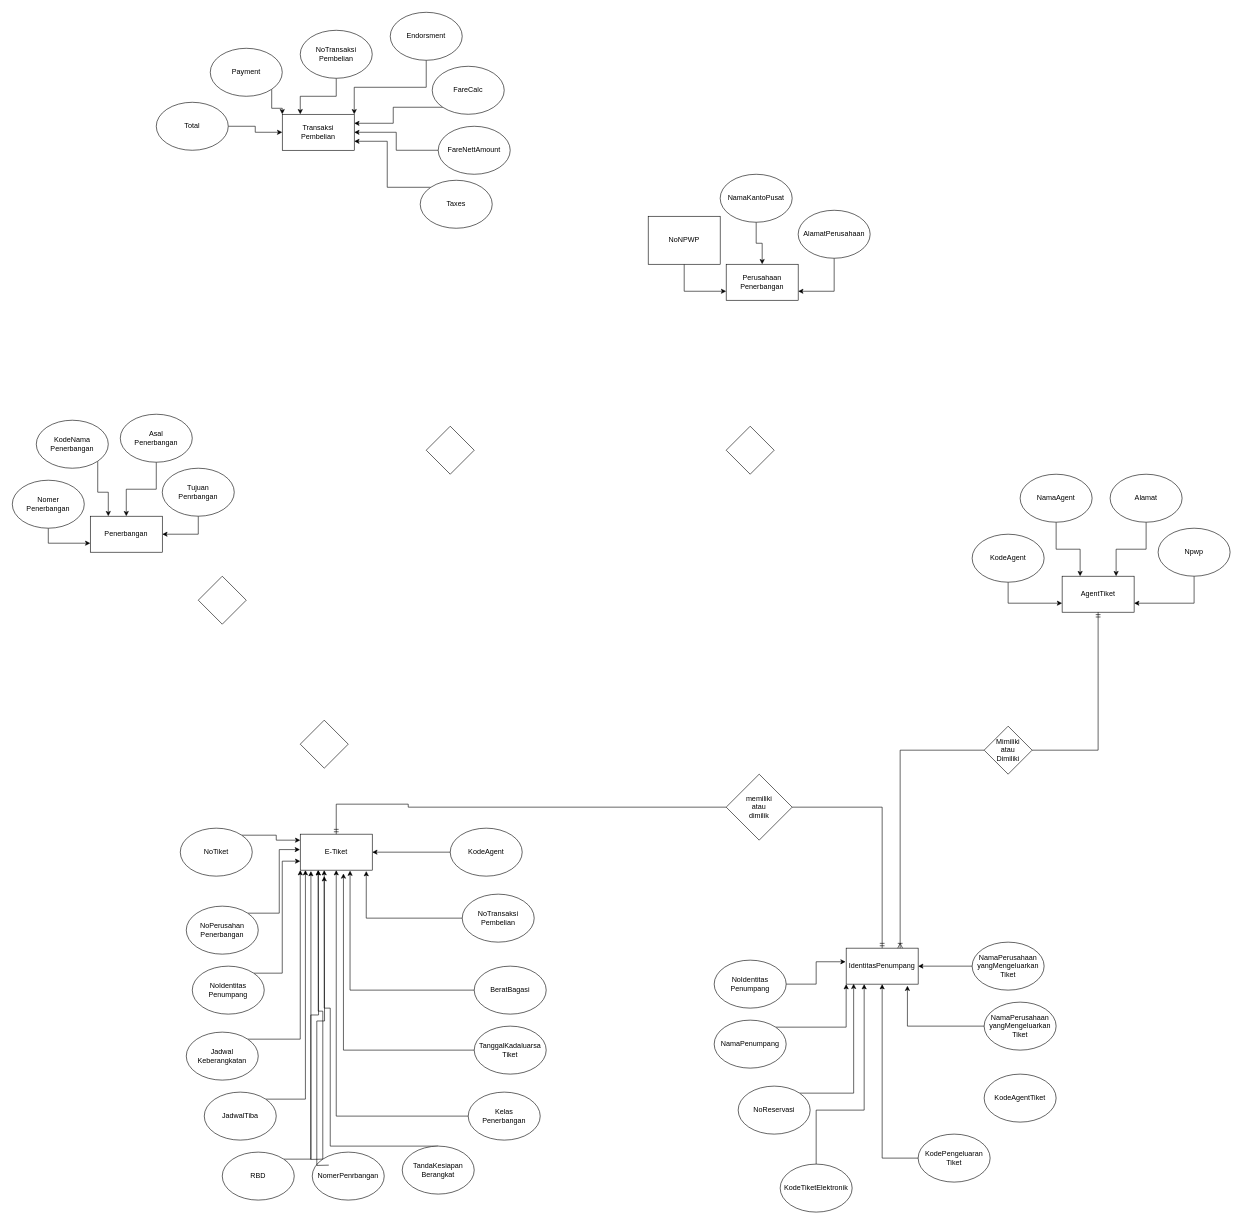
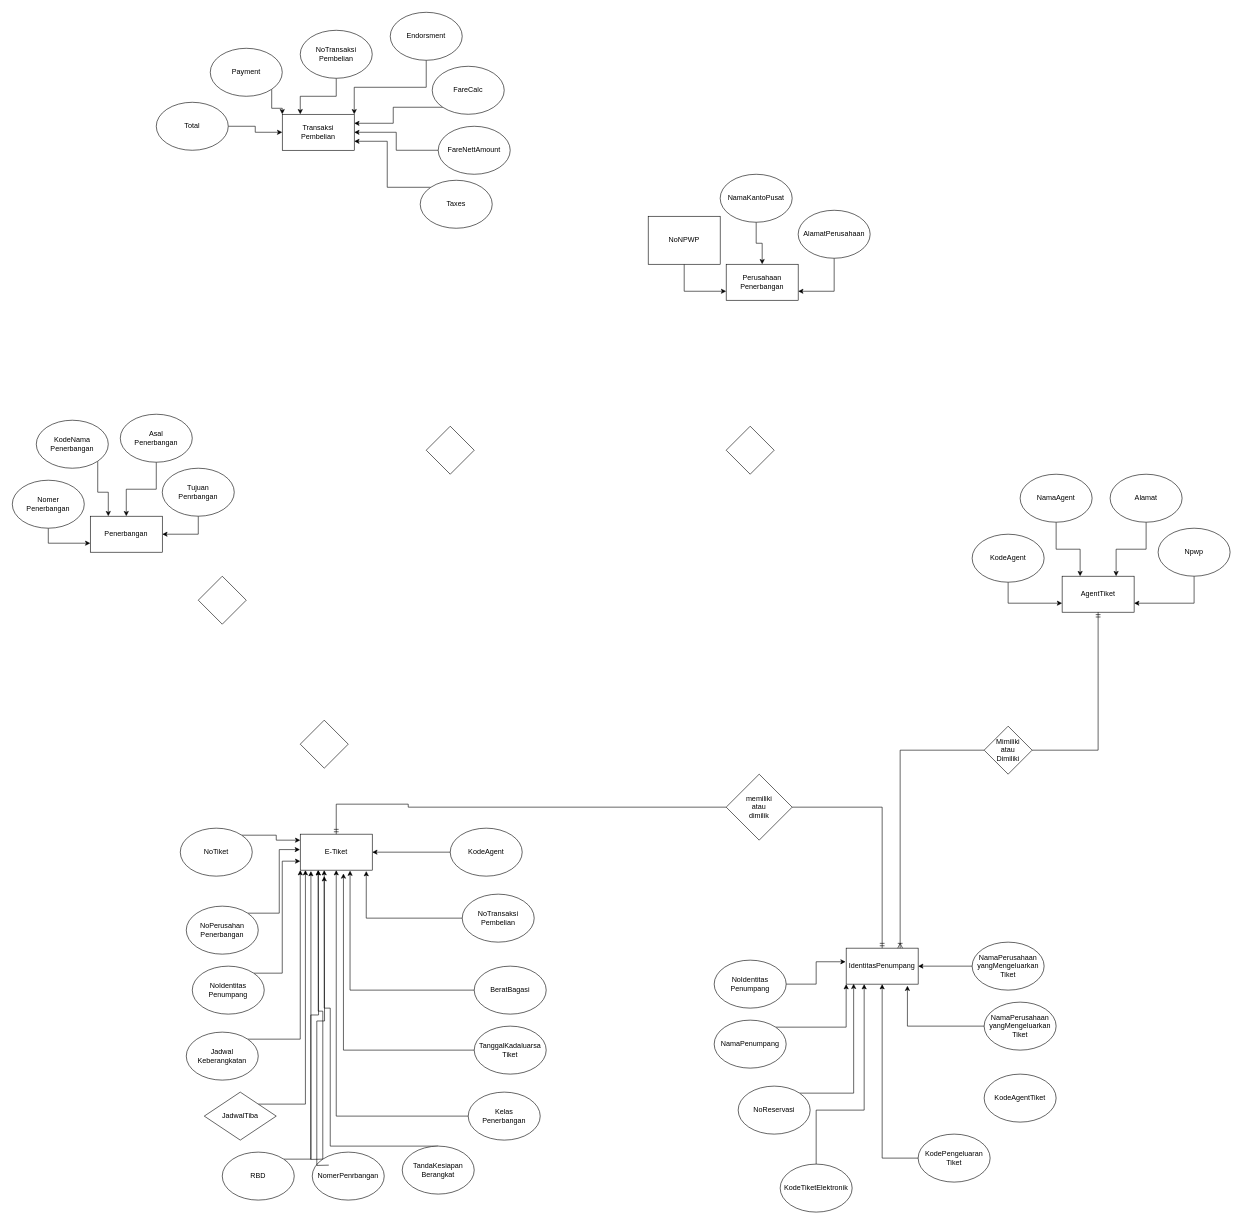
(240, 1116) -> (240, 1116)
